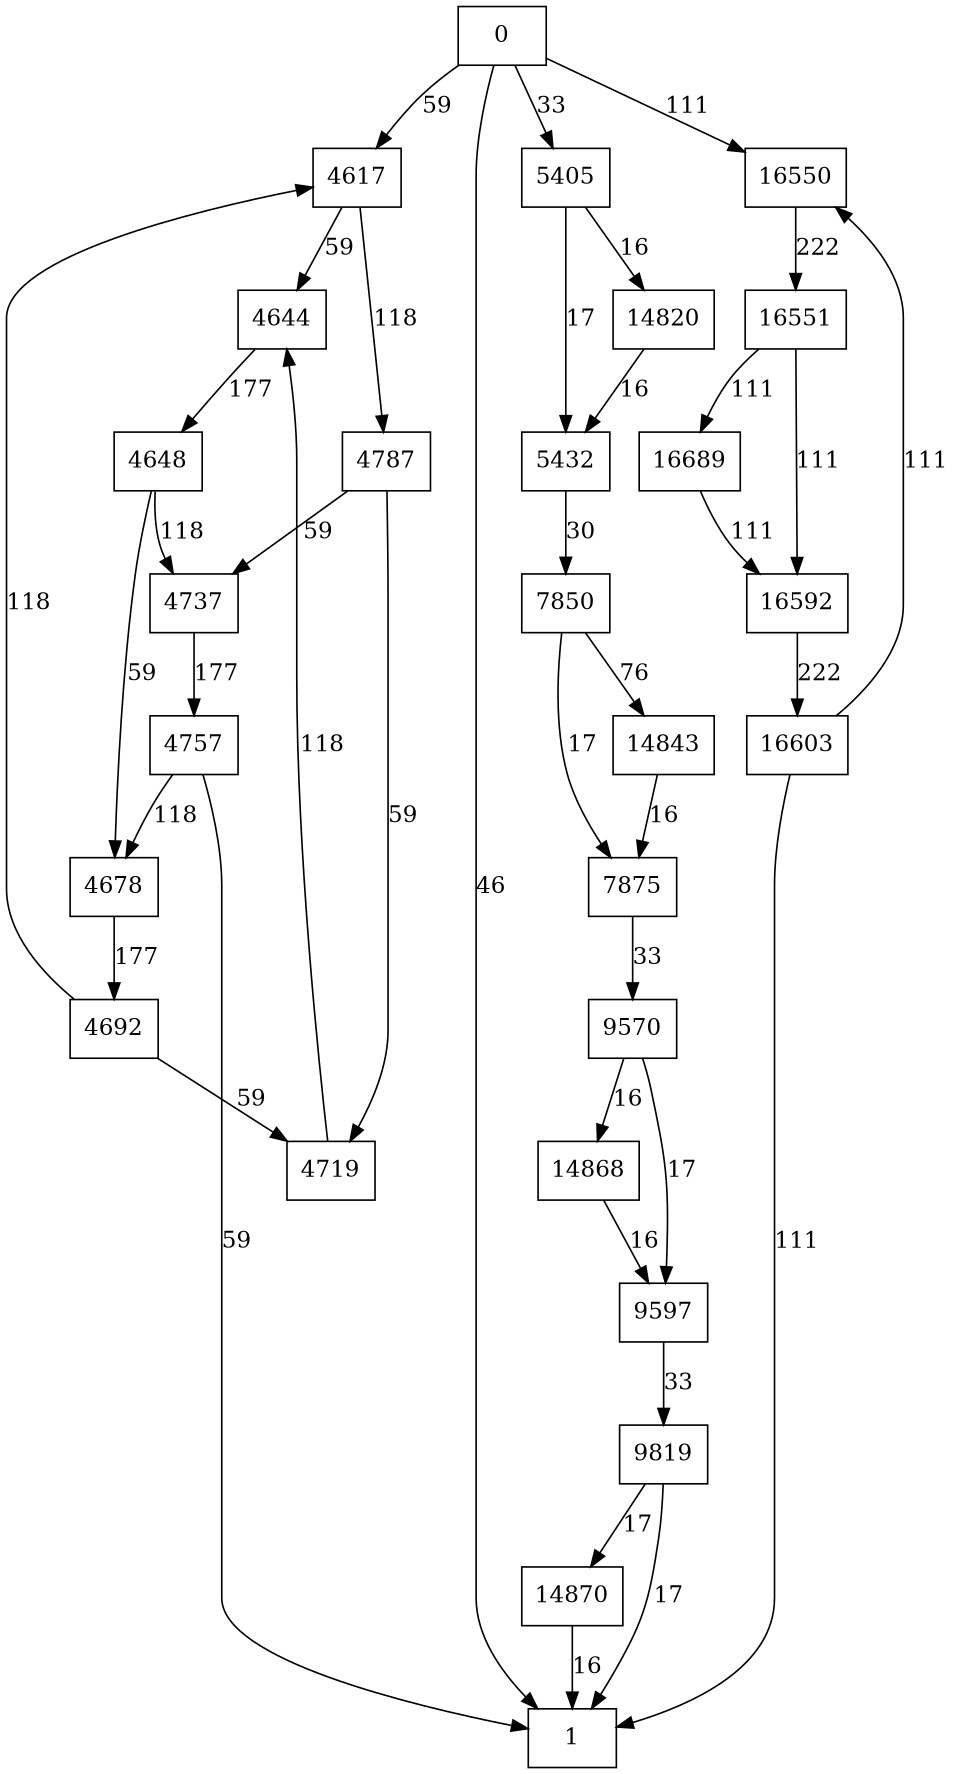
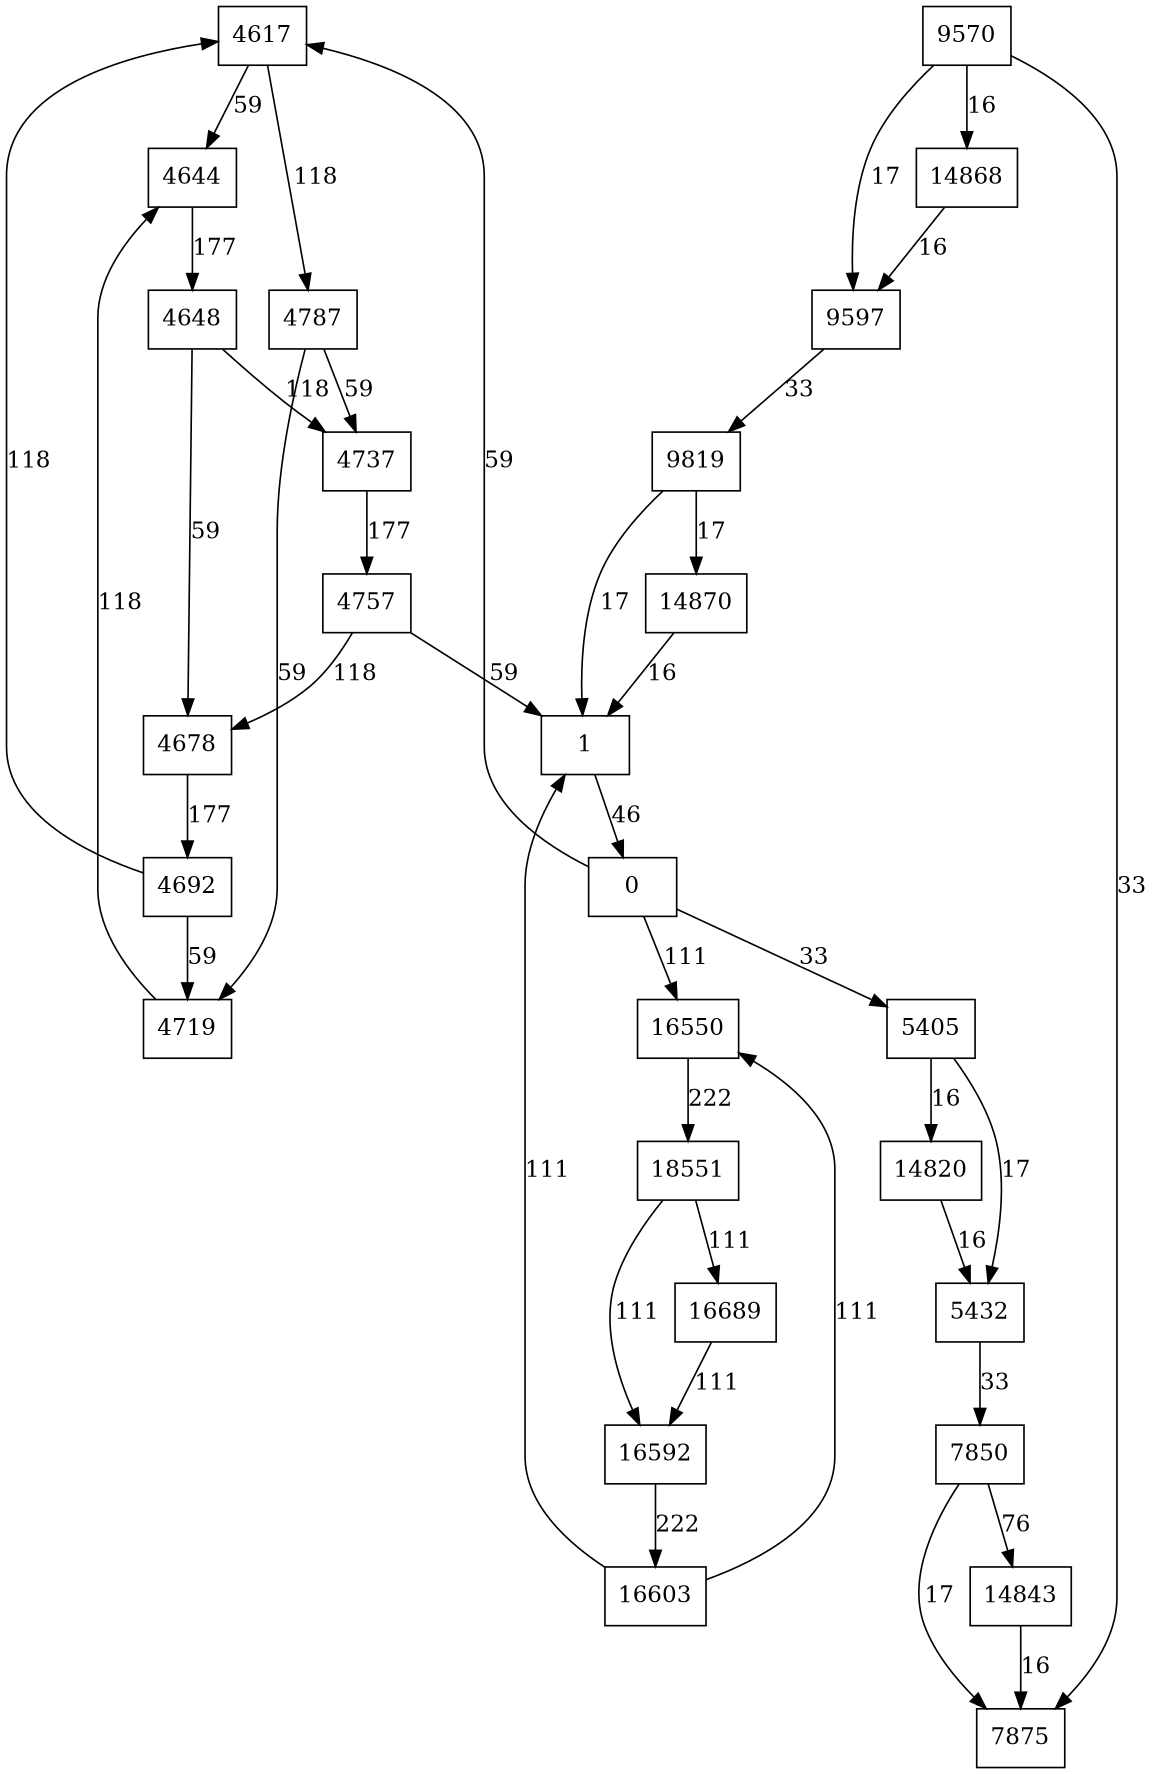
(796, 320) -> (688, 1171)
(581, 532) -> (995, 1384)
(476, 887) -> (606, 808)
(633, 950) -> (1117, 859)
